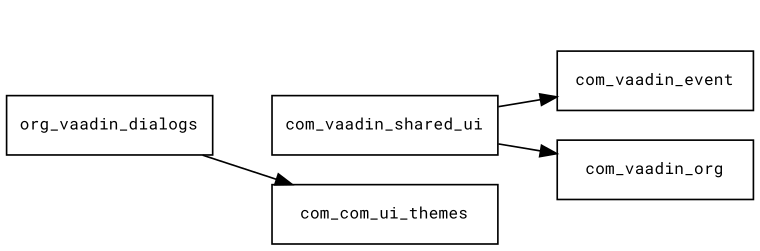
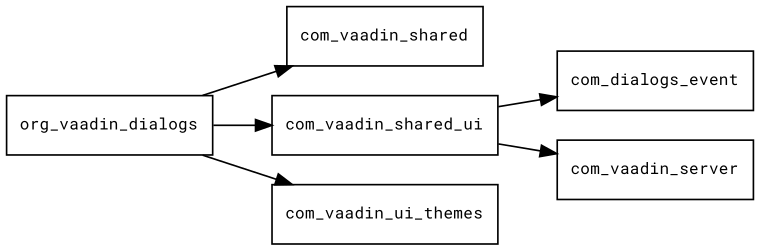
none -> (385, 36)
(655, 81) -> (655, 81)
none -> (234, 125)
(655, 170) -> (655, 170)
(385, 214) -> (385, 214)
